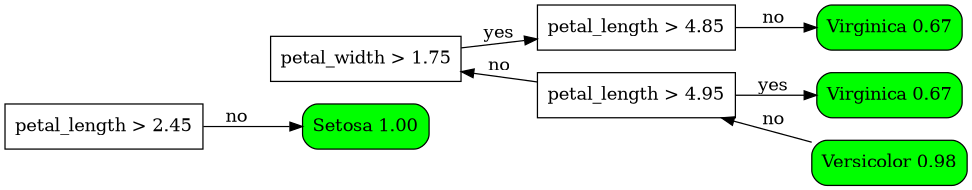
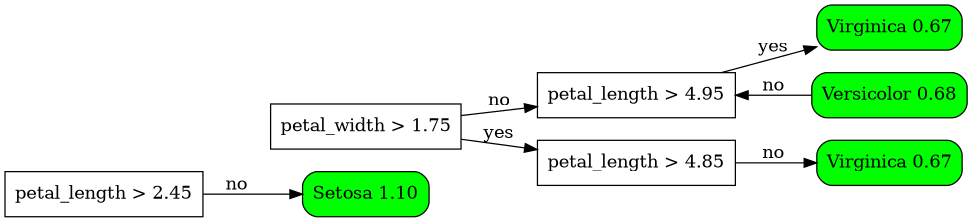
(506, 78) -> (493, 112)
(366, 127) -> (366, 194)
(889, 163) -> (889, 95)
